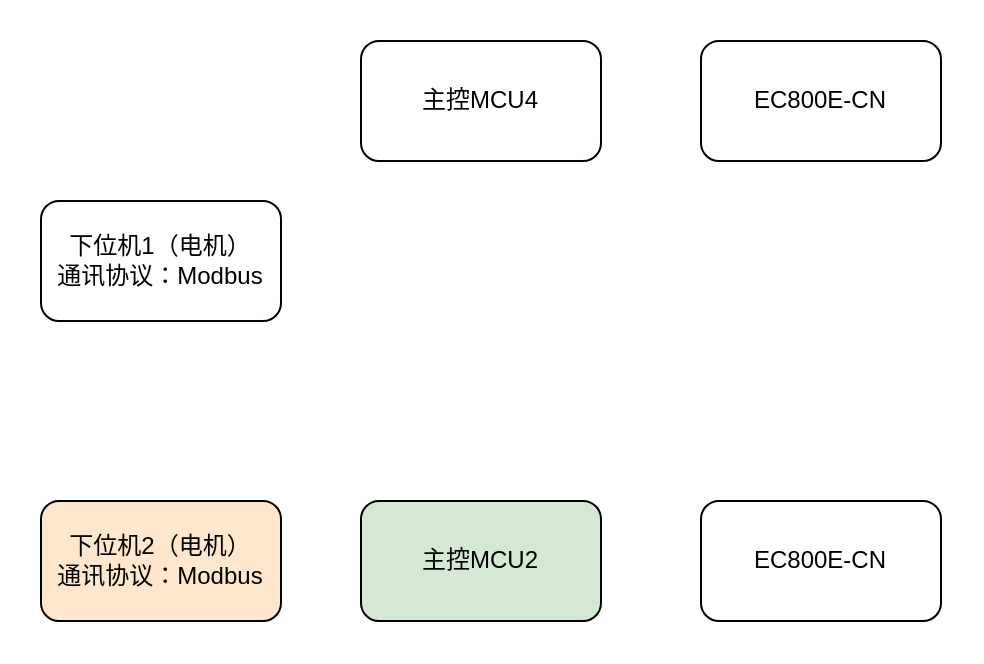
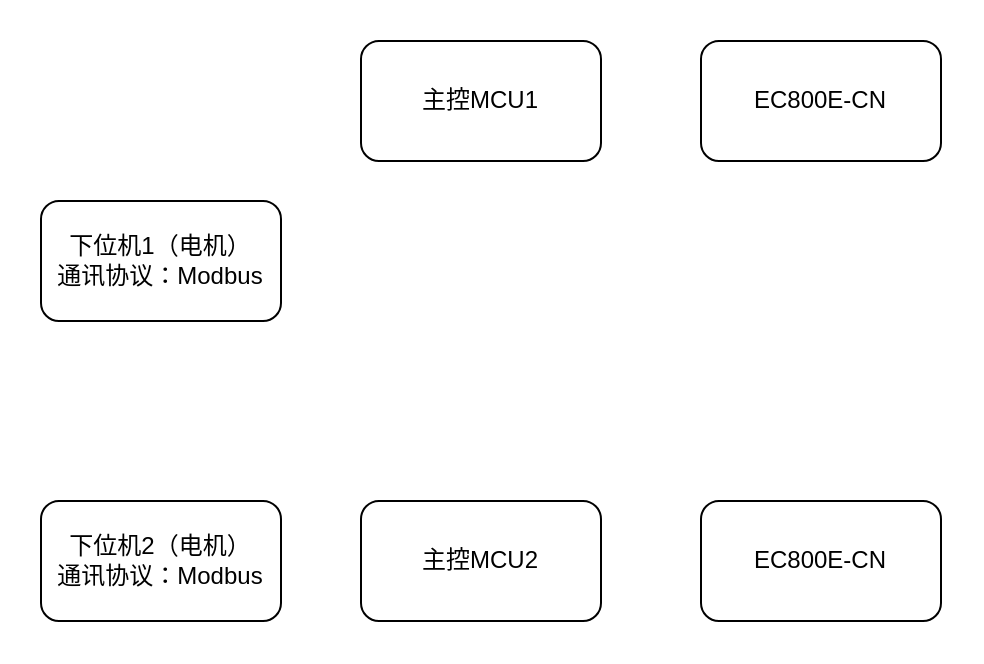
(481, 101) -> (481, 101)
(161, 561) -> (161, 561)
(481, 561) -> (481, 561)
